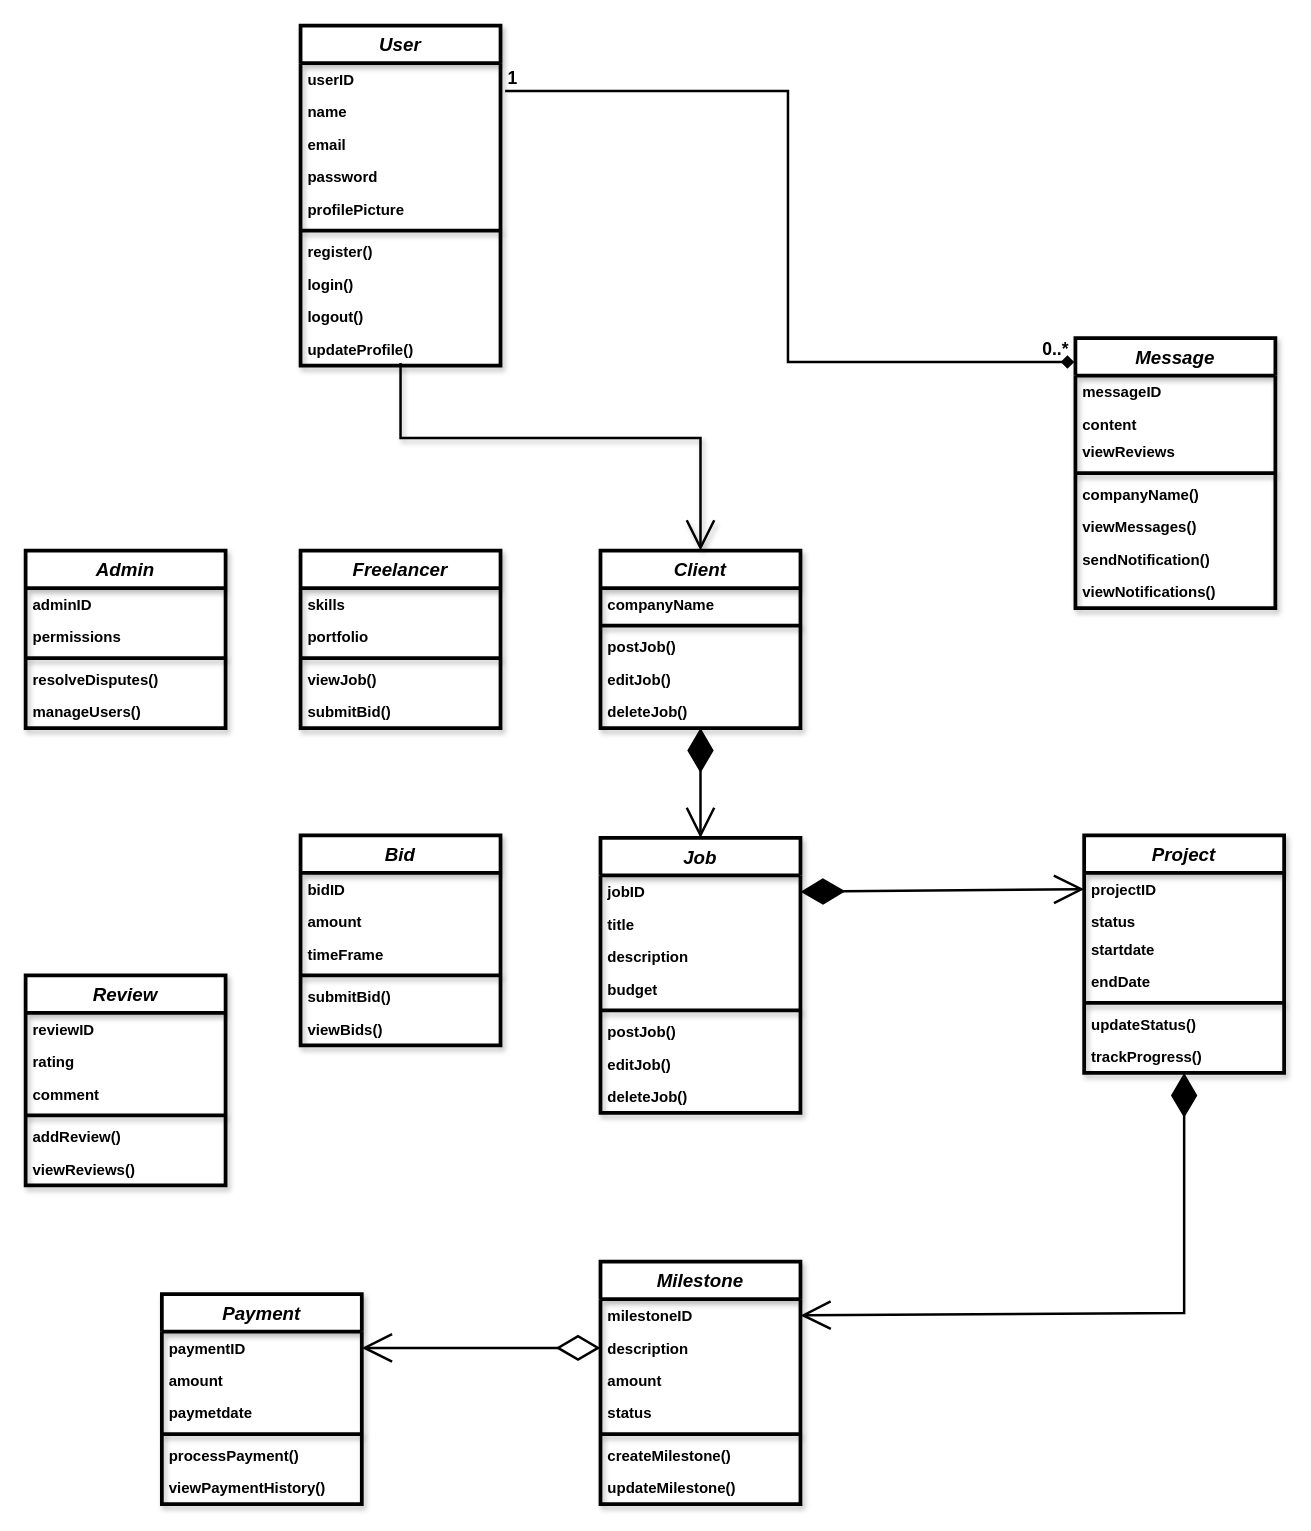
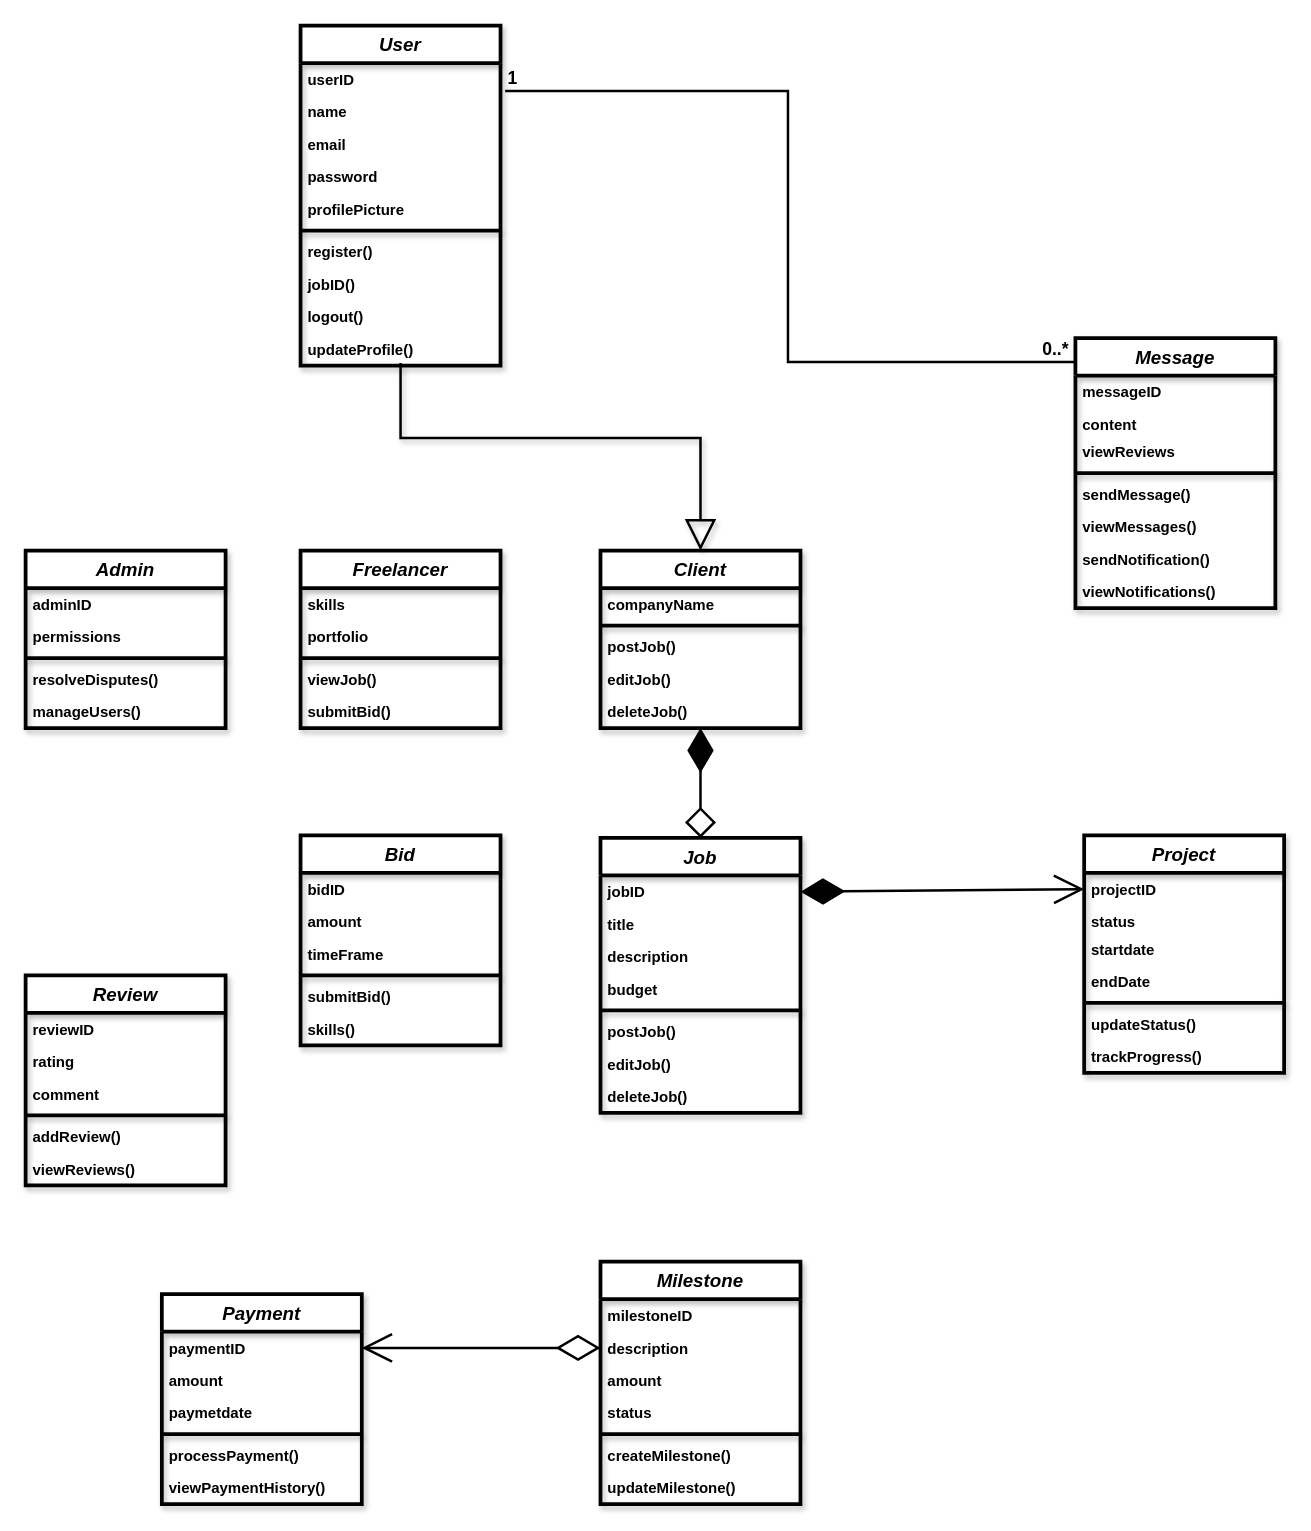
(333, 285) -> (337, 285)
(1061, 362) -> (1067, 362)
(1137, 495) -> (1137, 495)
(701, 531) -> (701, 518)
(701, 819) -> (701, 808)
(346, 1030) -> (335, 1030)
(1093, 1314) -> none
